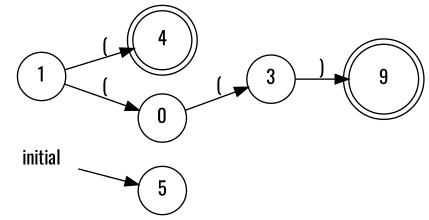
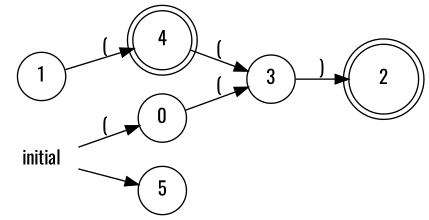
none -> (213, 58)
(384, 79) -> (384, 79)
(95, 95) -> (102, 139)
